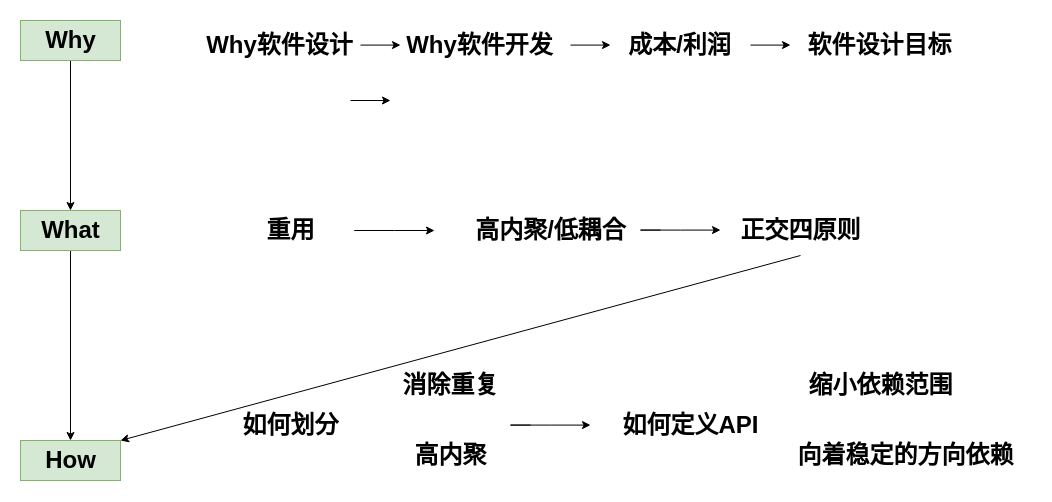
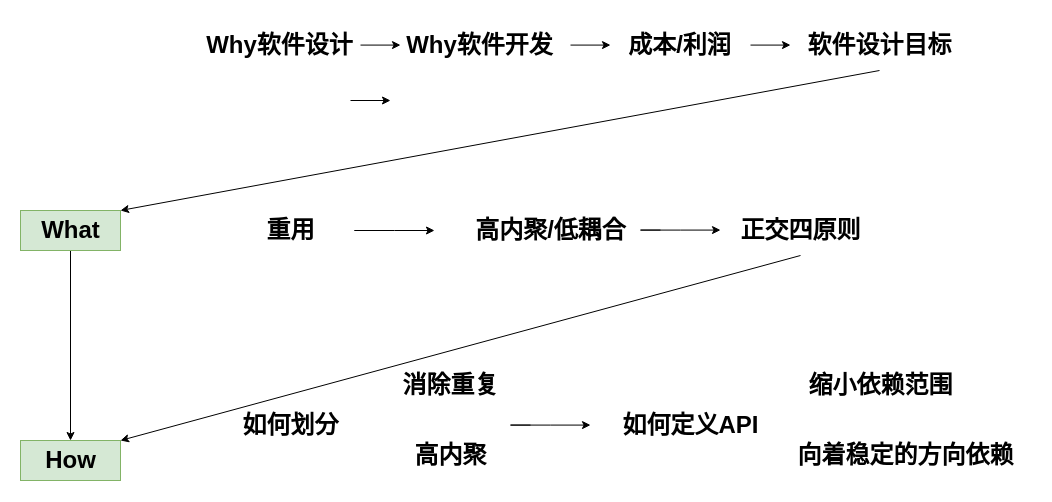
(71, 41) -> none
(71, 132) -> none
none -> (504, 140)
